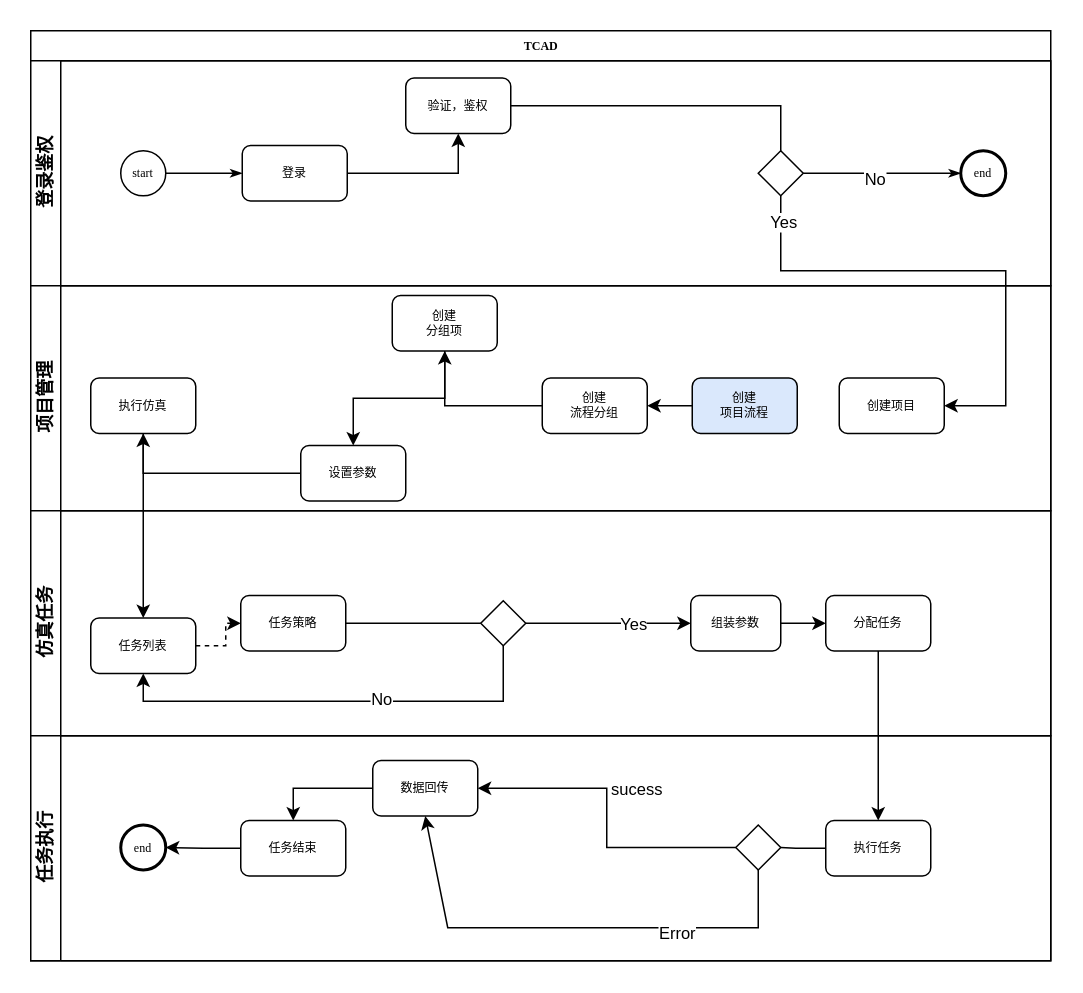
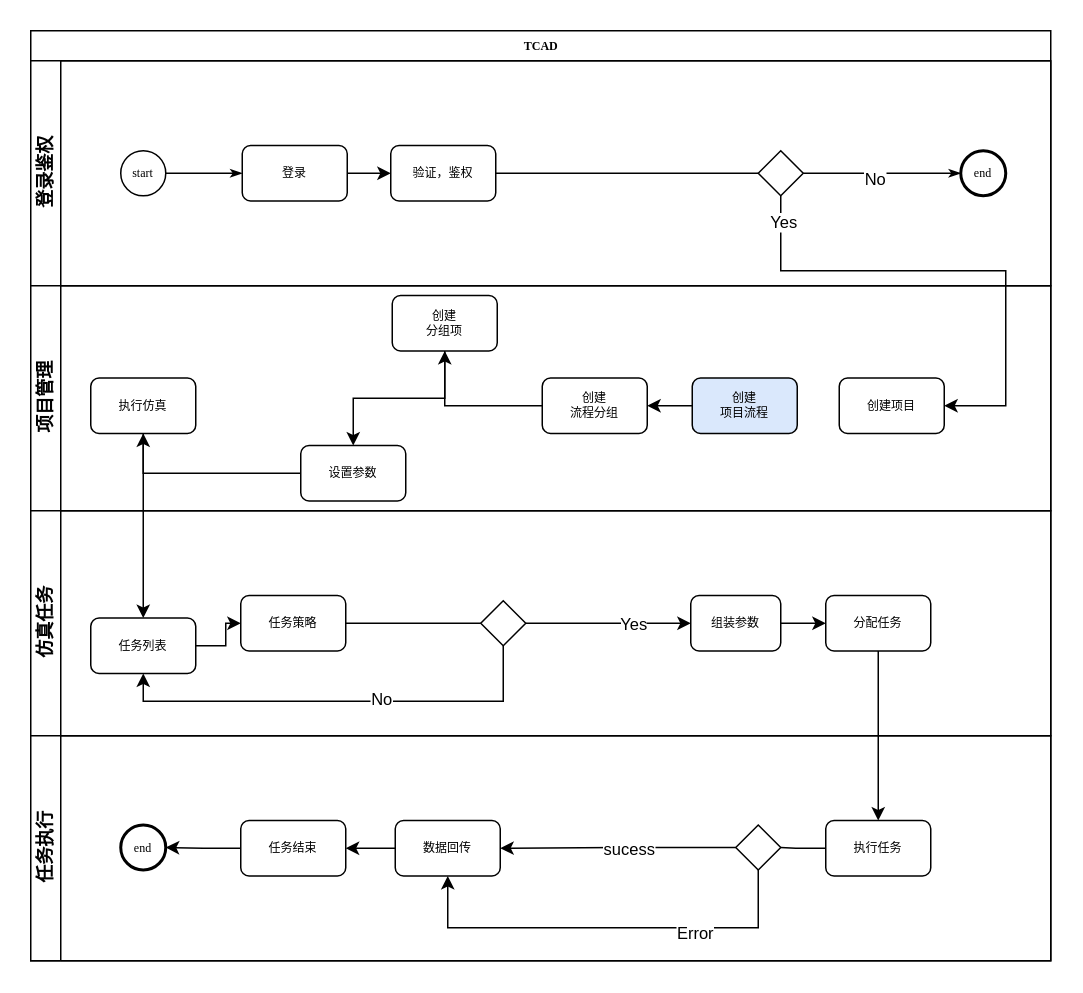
(458, 106) -> (443, 173)
(224, 646) -> (224, 646)
(425, 788) -> (448, 848)
